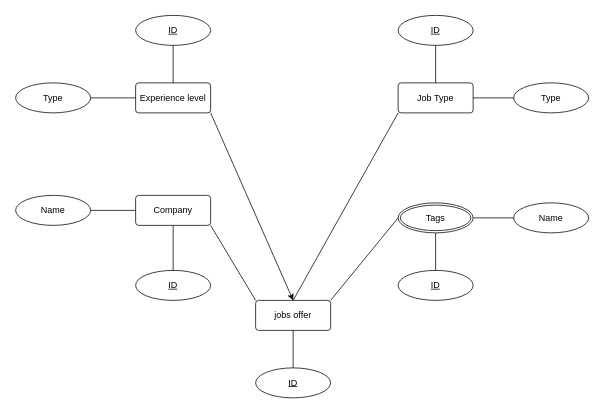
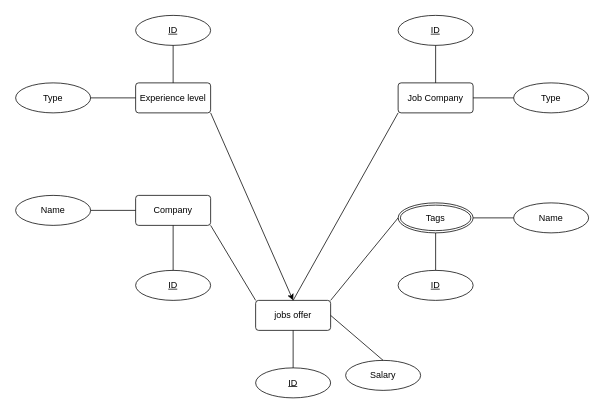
(435, 98) -> (435, 98)
none -> (356, 338)
none -> (383, 375)
